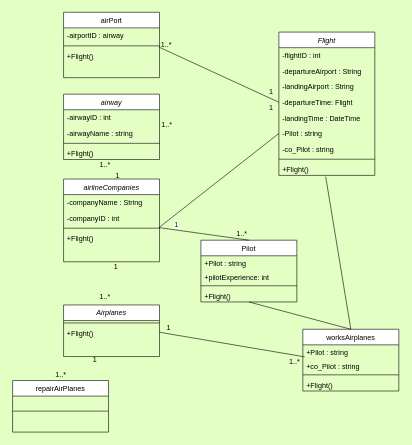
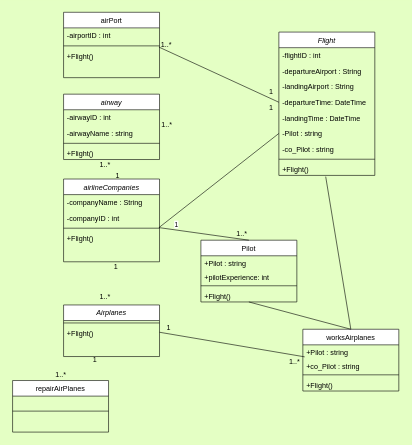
(100, 36) -> (94, 36)
(322, 103) -> (327, 103)
